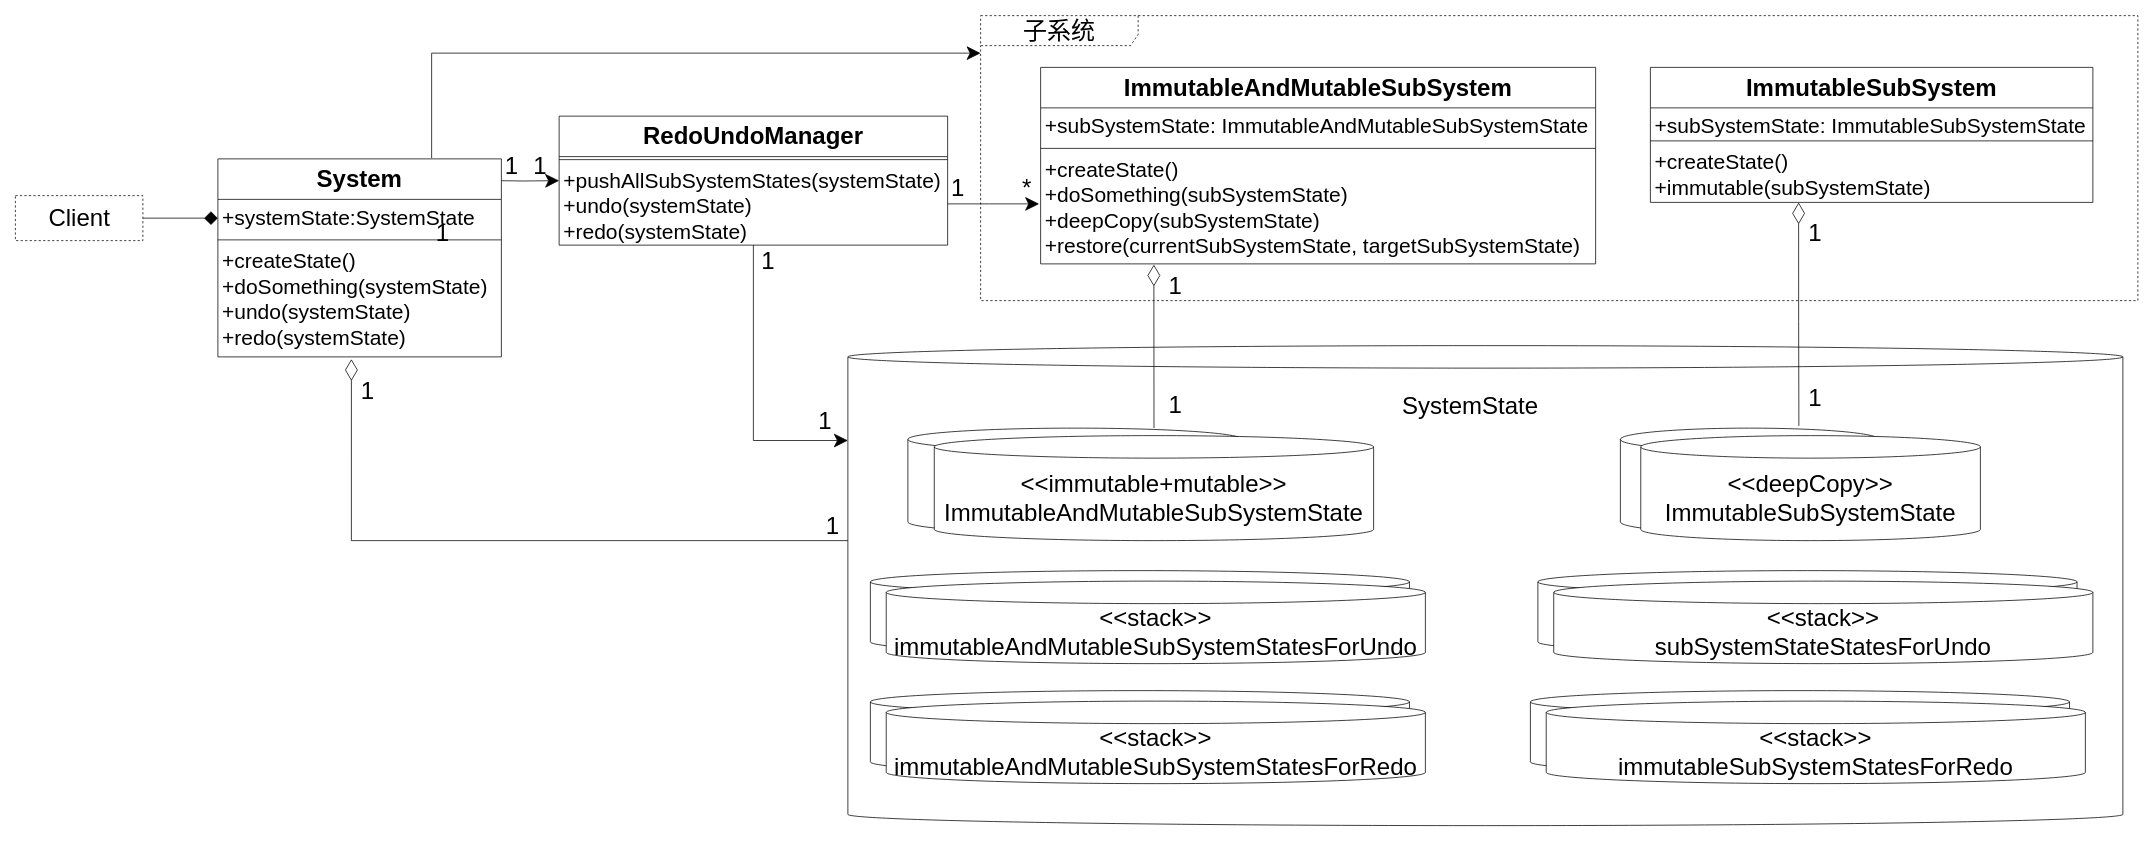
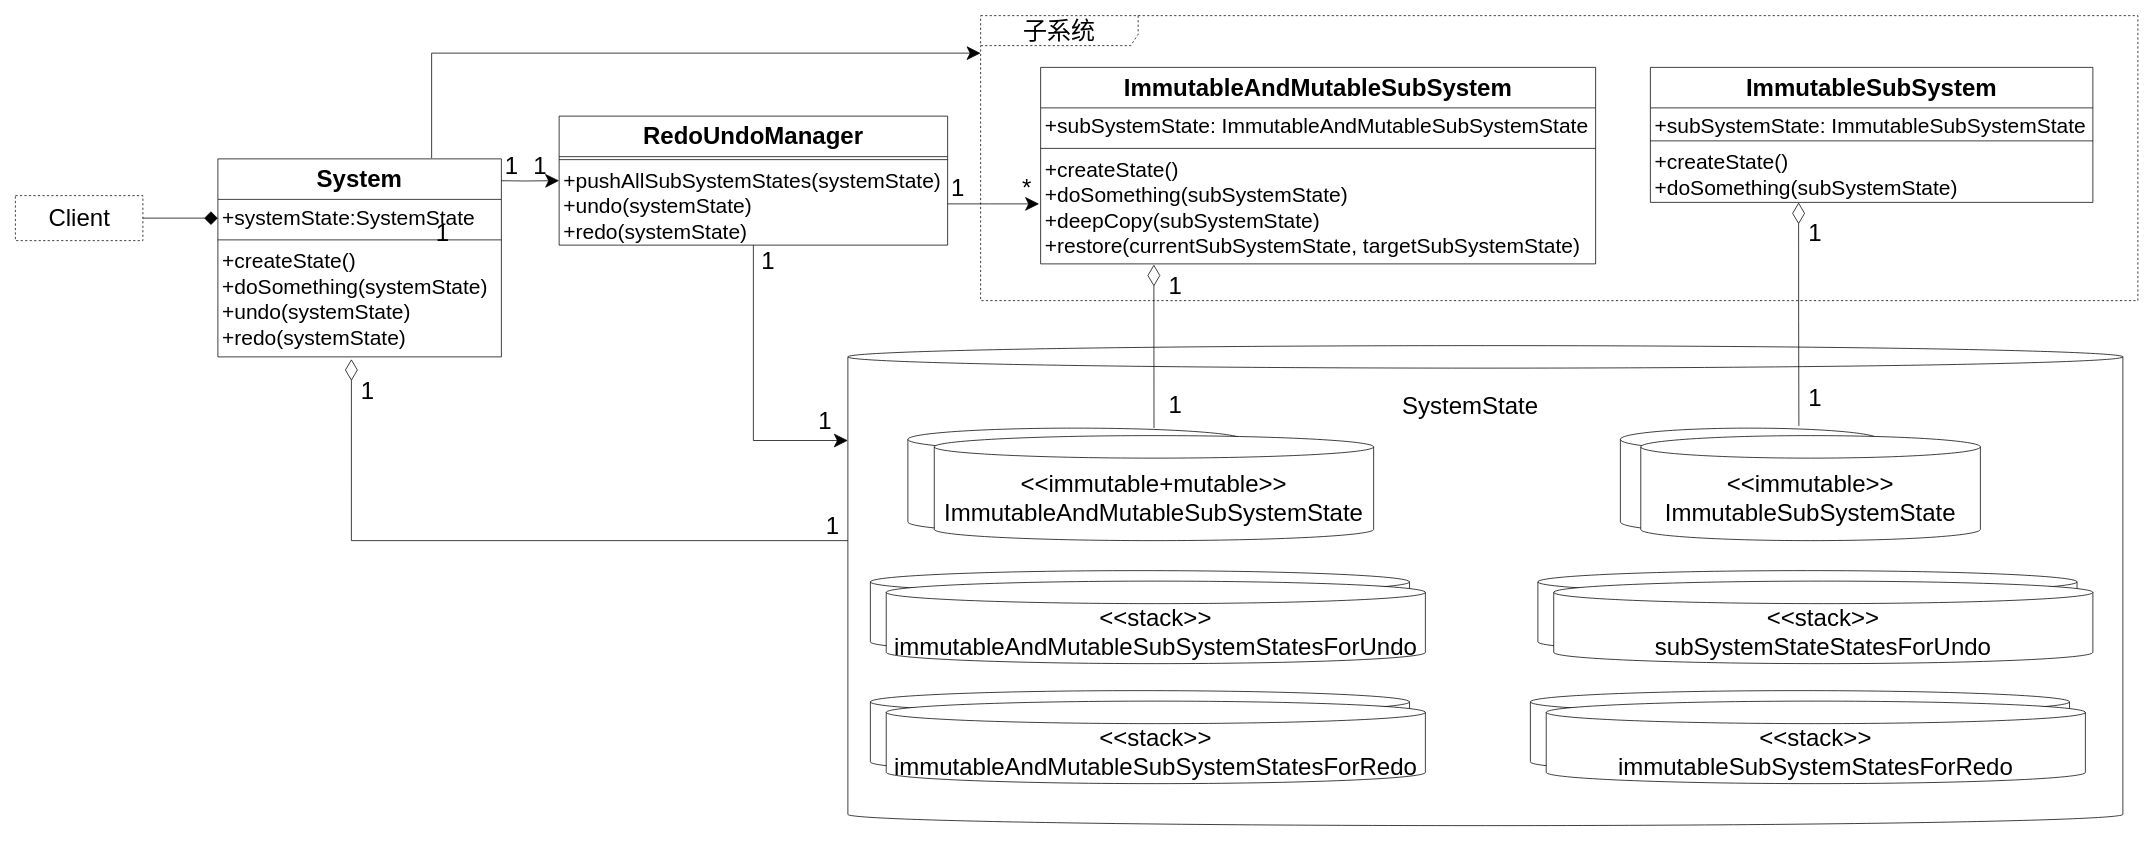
(1737, 162) -> (1737, 162)
(1811, 498) -> (1811, 498)
